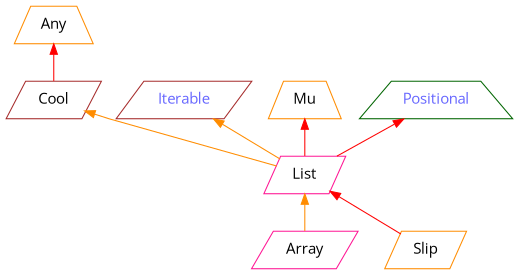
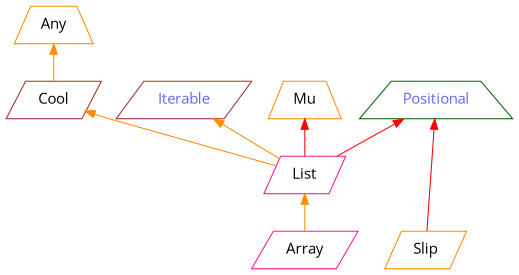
(54, 68) -> (54, 68)
(370, 215) -> (430, 180)
